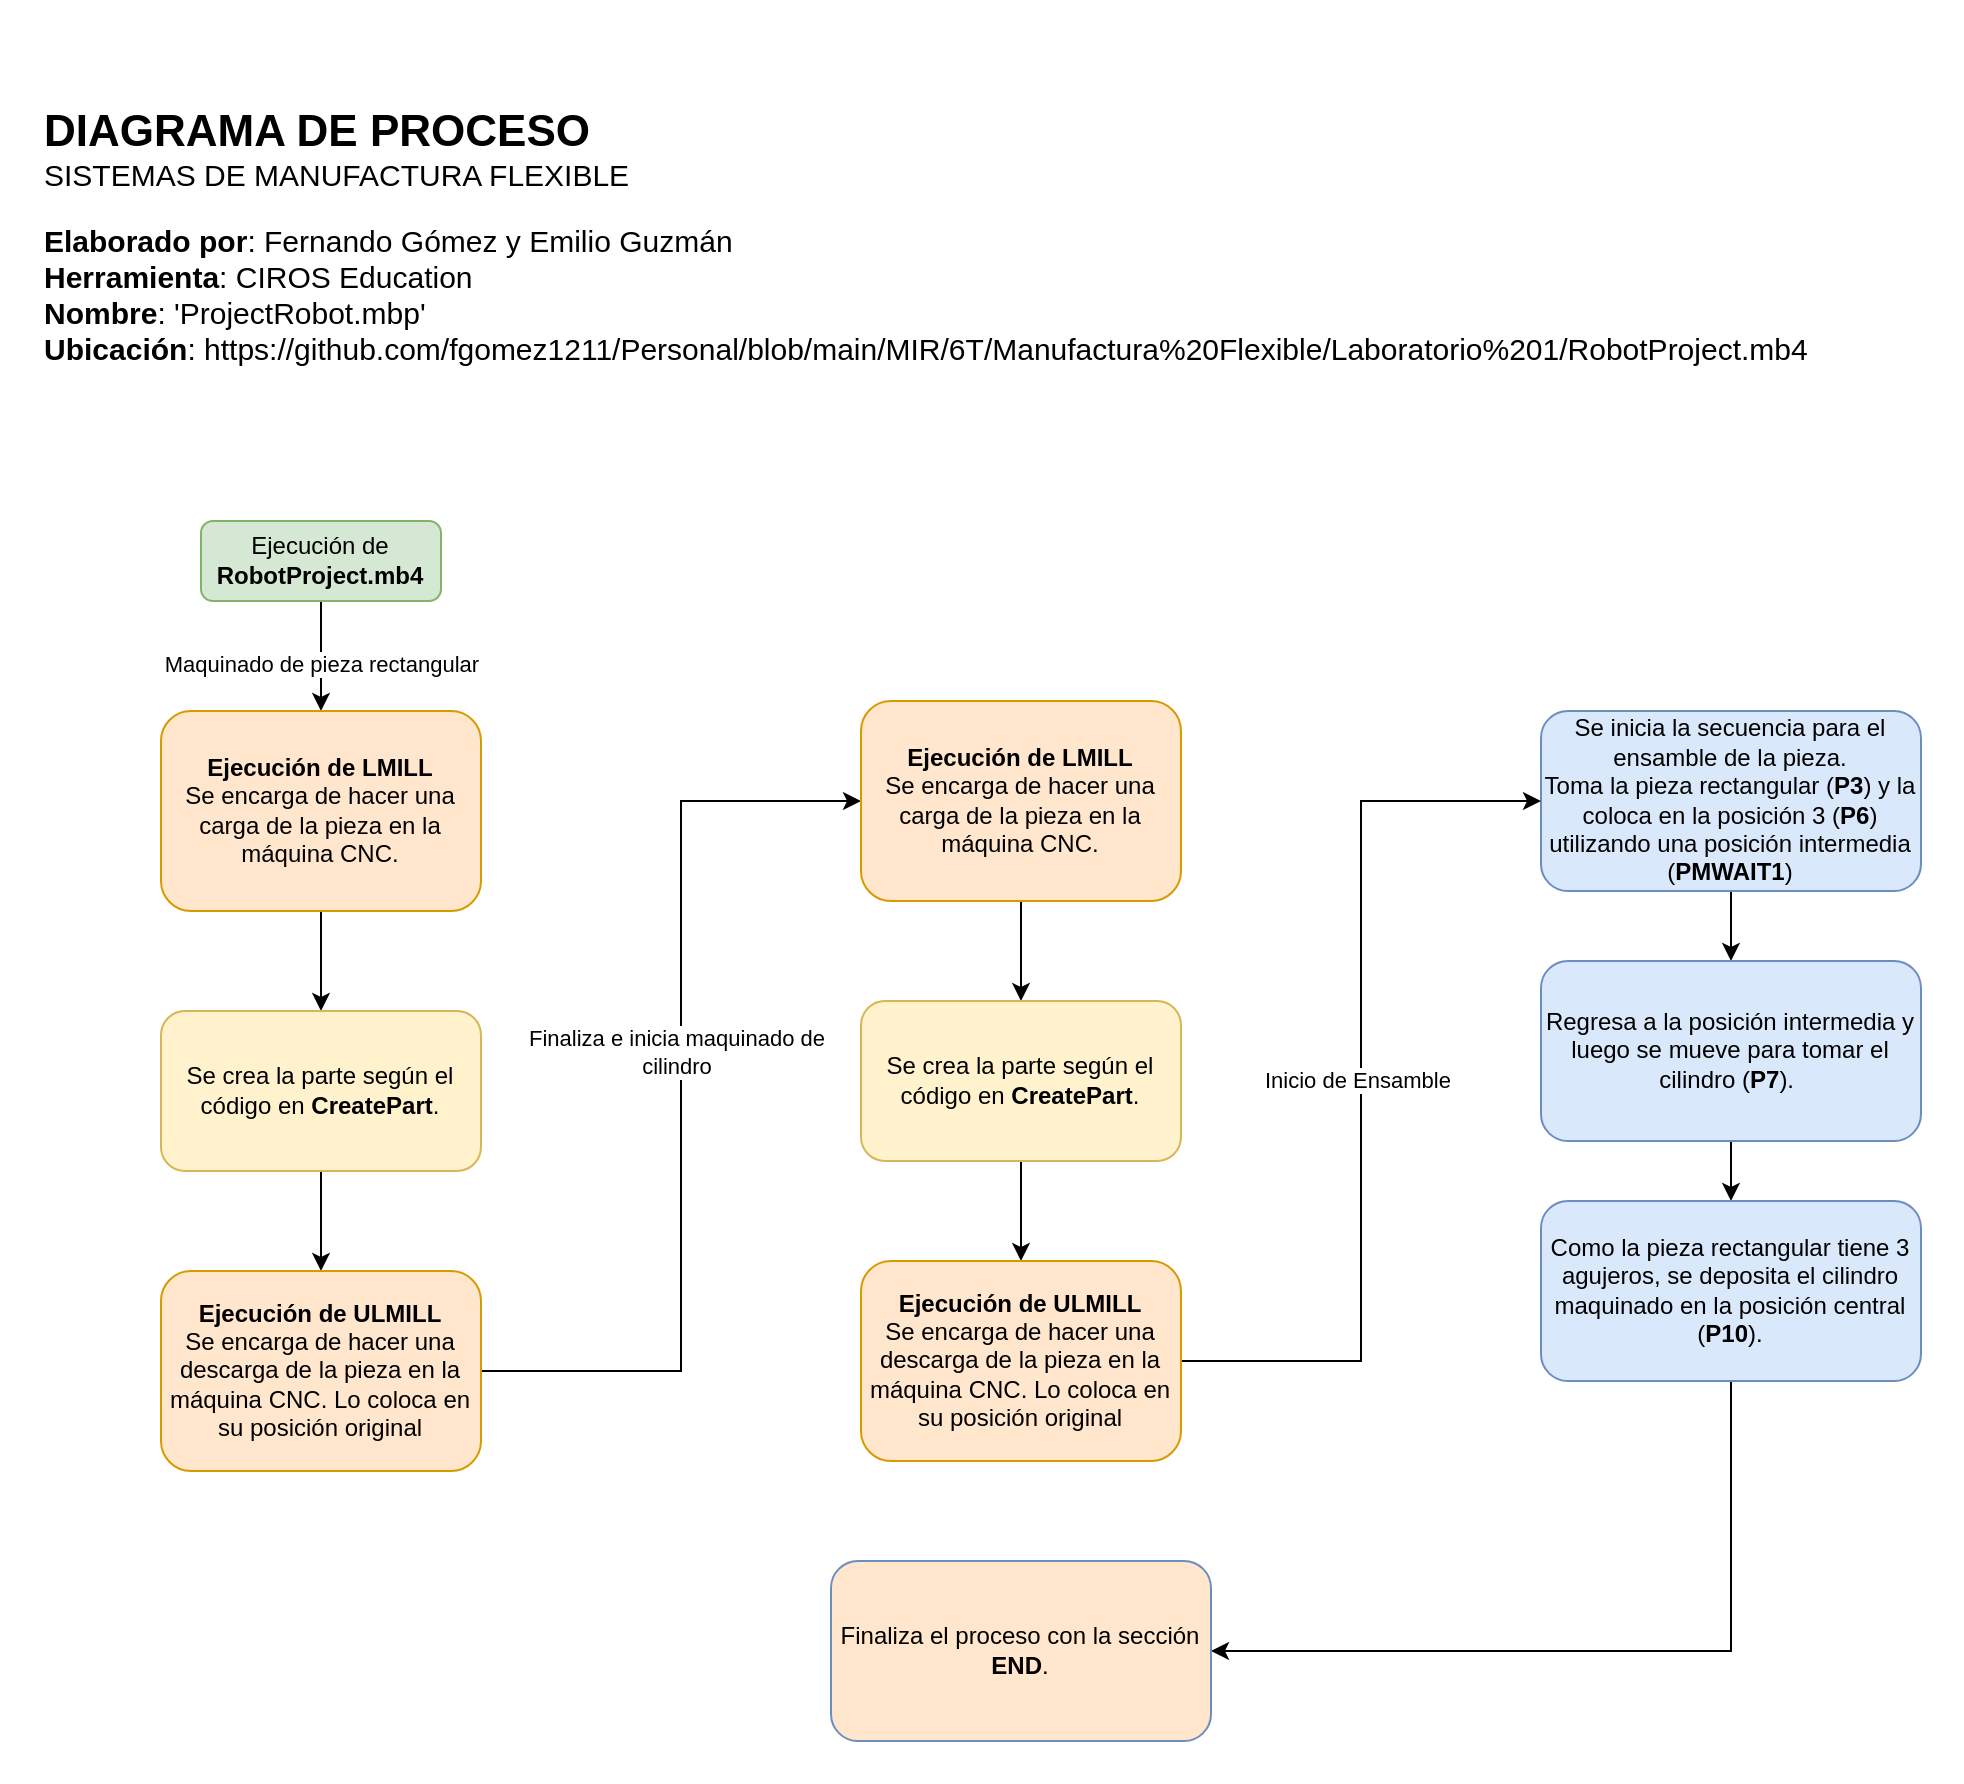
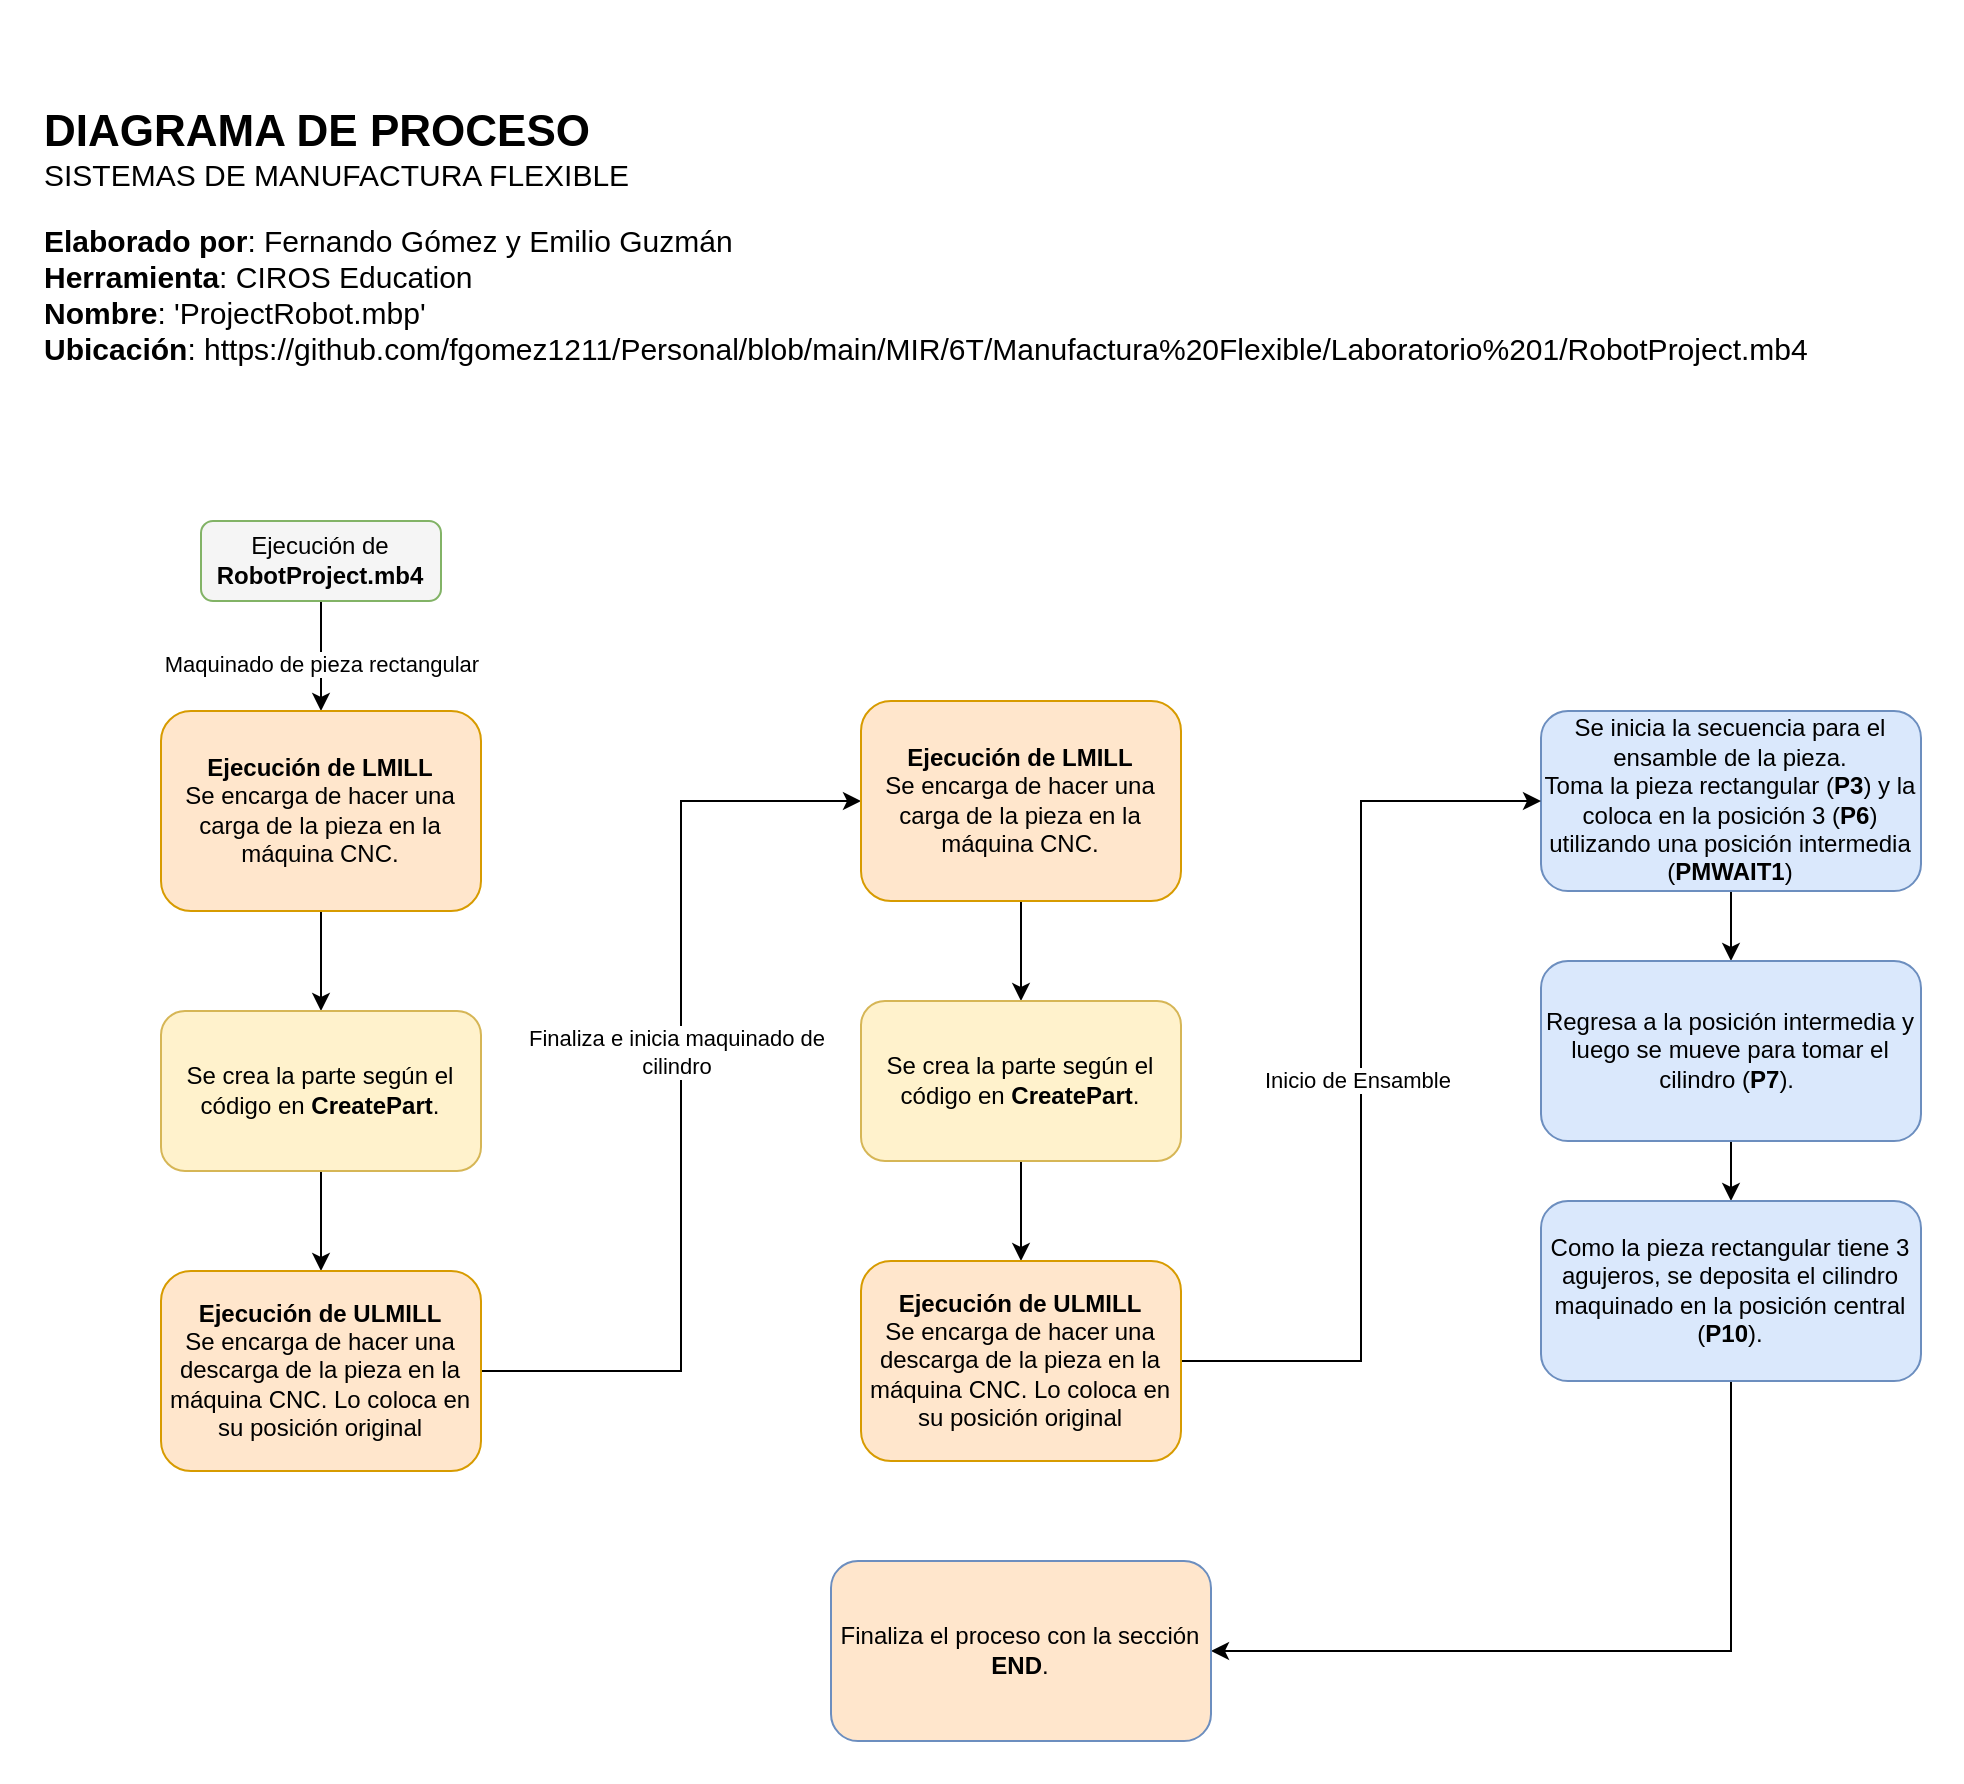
(321, 561) -> (321, 561)
